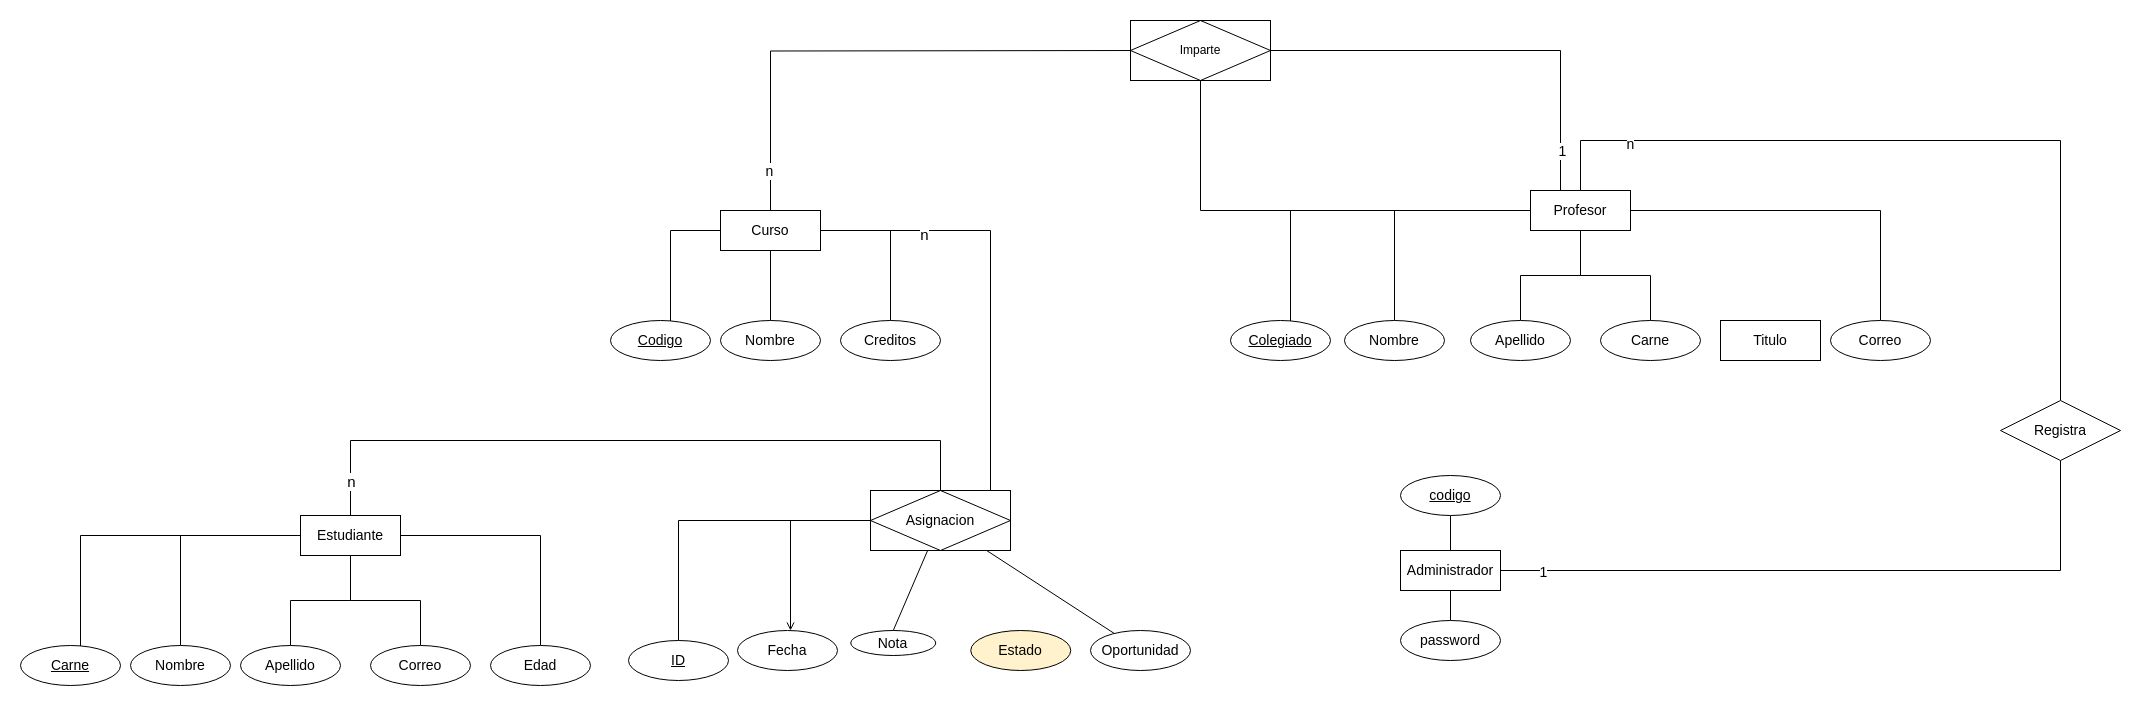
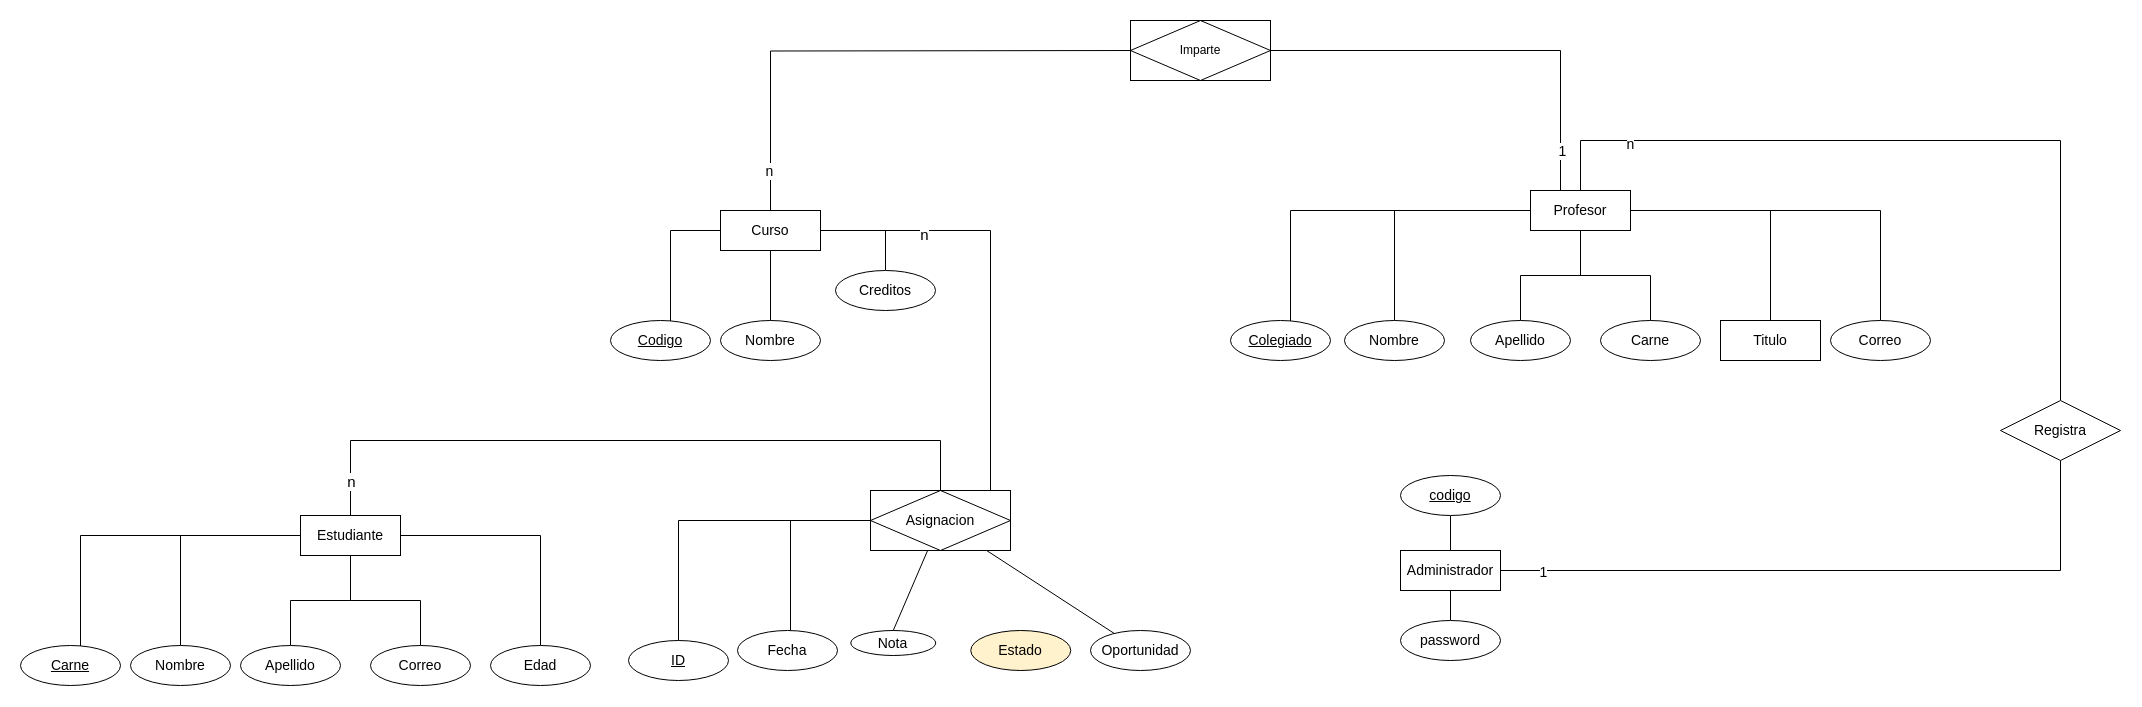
(1201, 191) -> (1771, 266)
(891, 341) -> (886, 291)
(791, 625) -> (791, 625)
